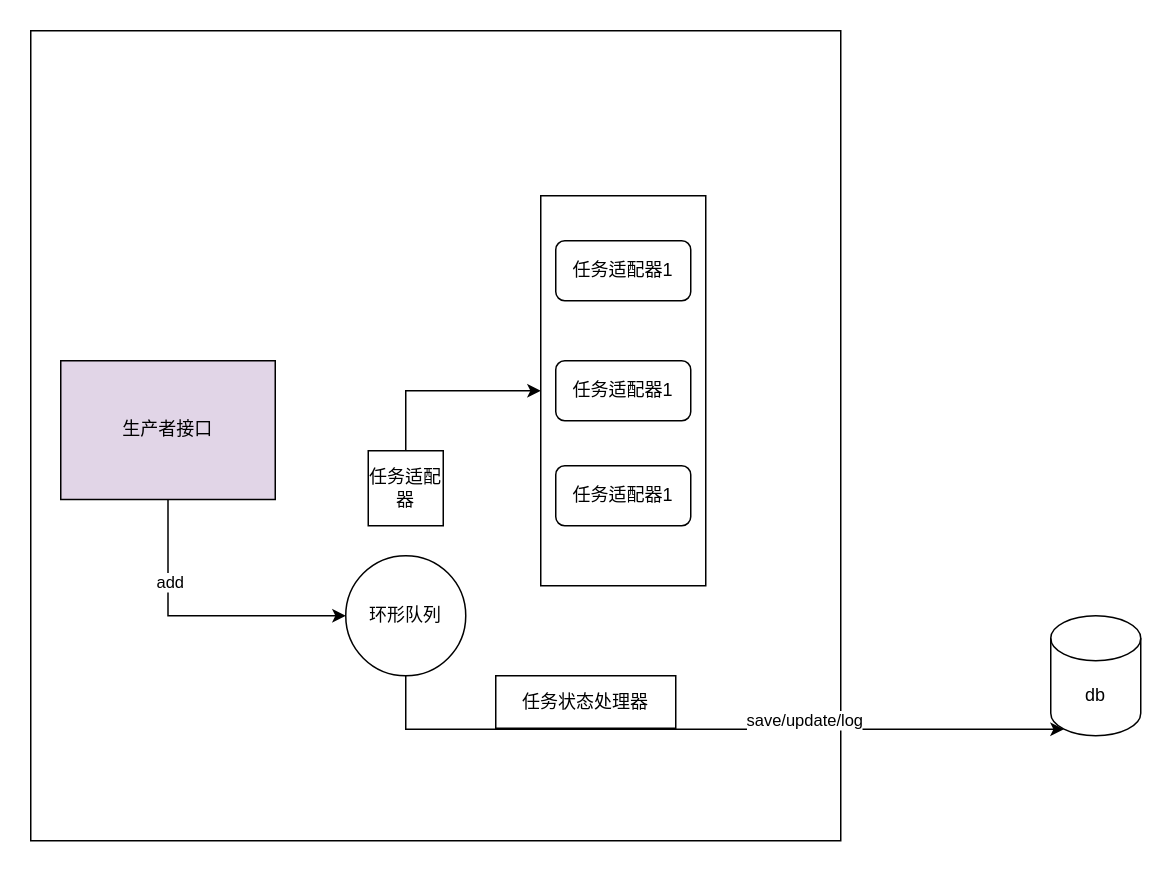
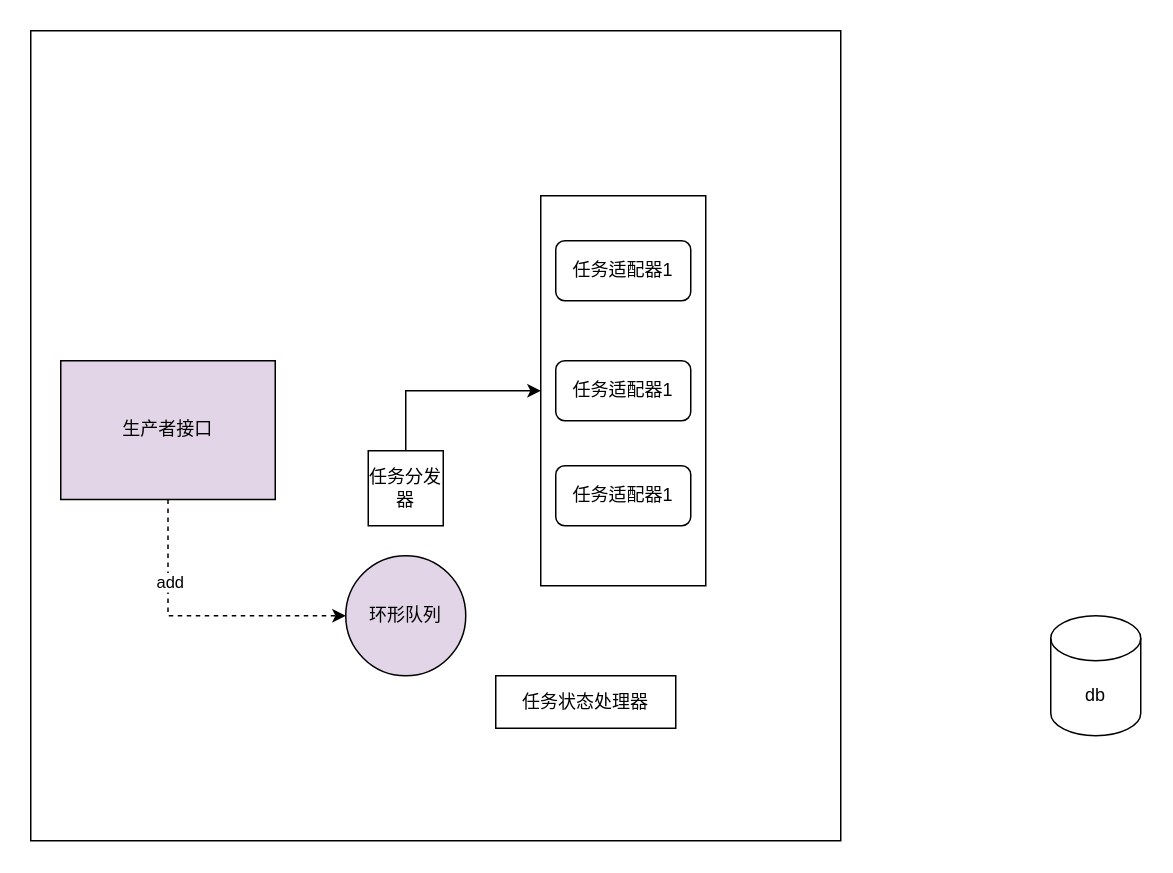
(406, 488) -> (406, 488)
(238, 616) -> (238, 616)
(406, 616) -> (406, 616)
(550, 729) -> none
